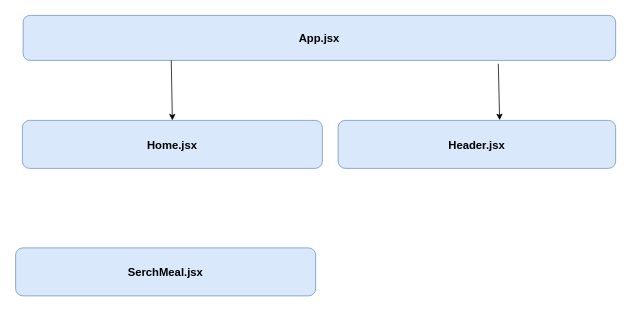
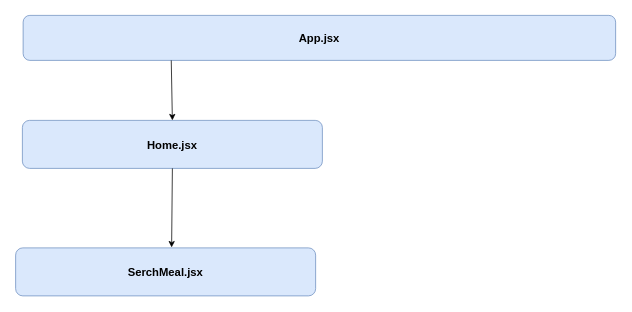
(498, 76) -> none
(477, 144) -> none
none -> (172, 179)
